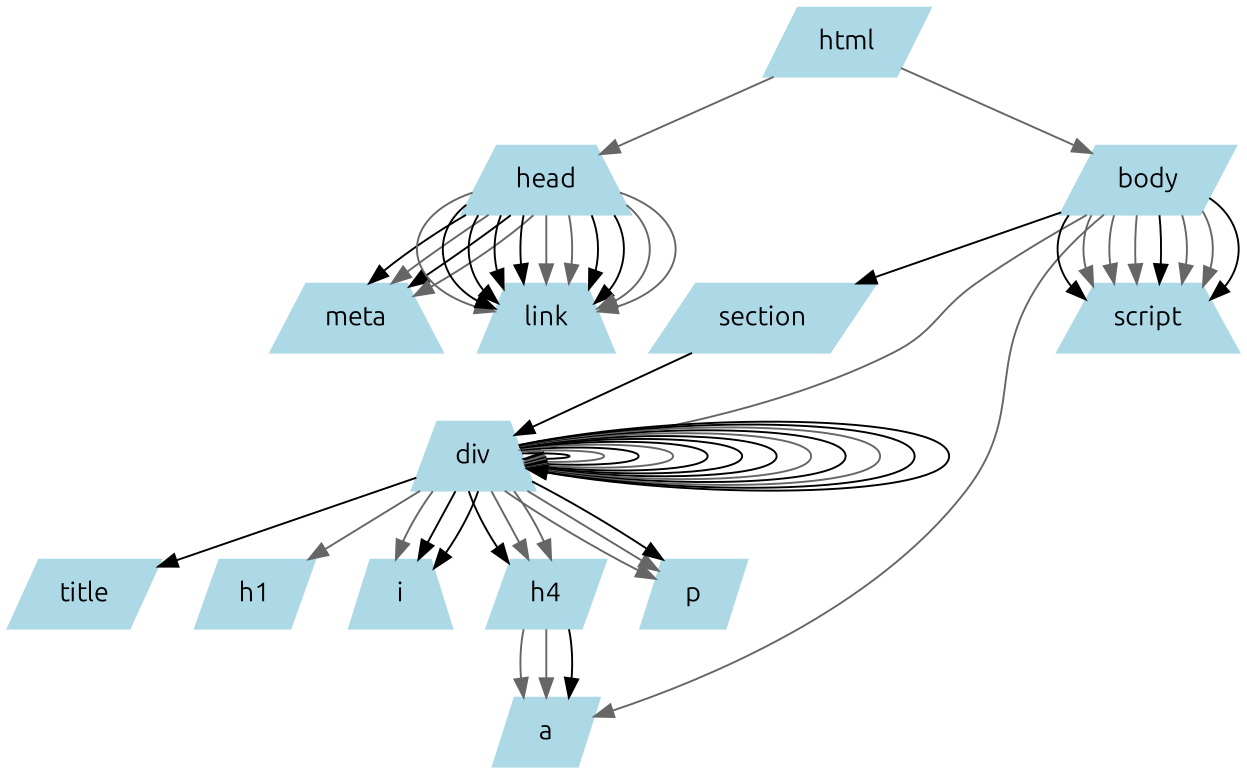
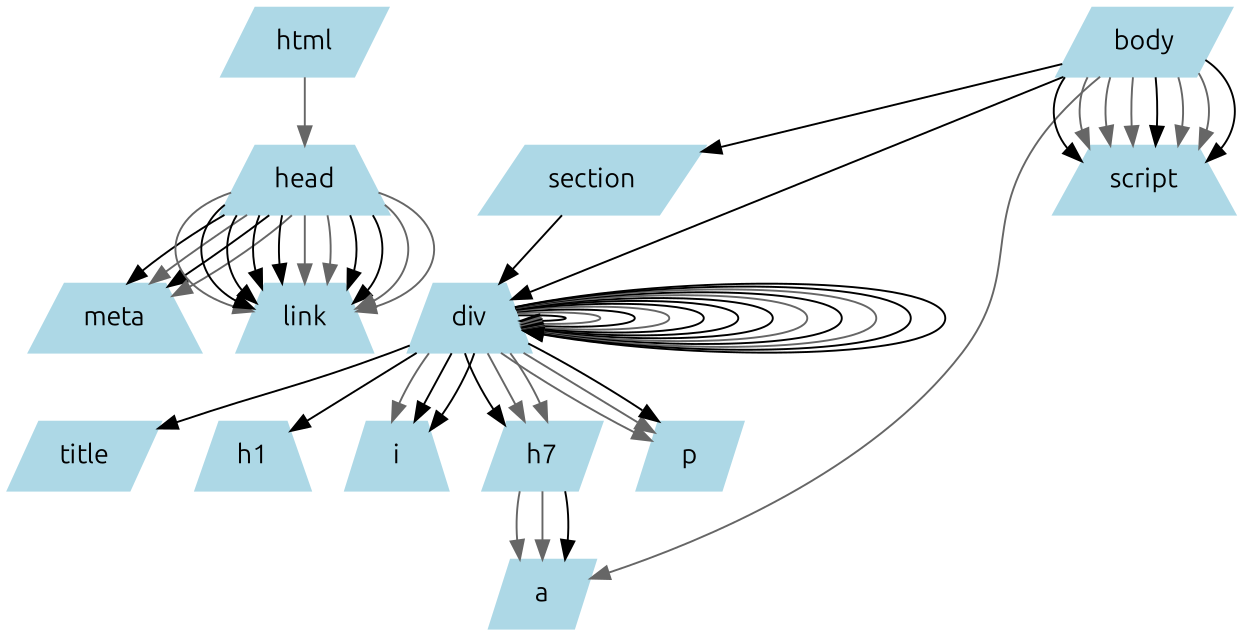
(987, 107) -> none
(834, 378) -> (797, 185)
(373, 520) -> (362, 387)
(255, 594) -> (253, 456)
(546, 594) -> (542, 456)
